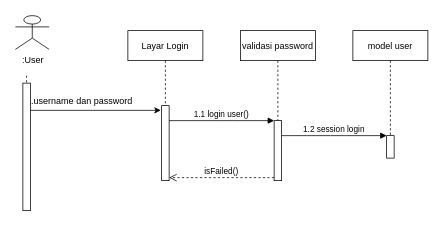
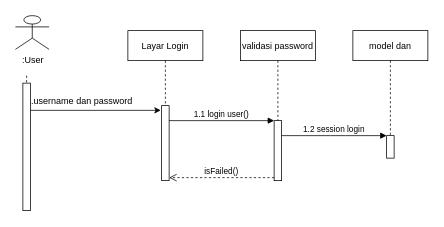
(390, 46) -> (390, 46)
